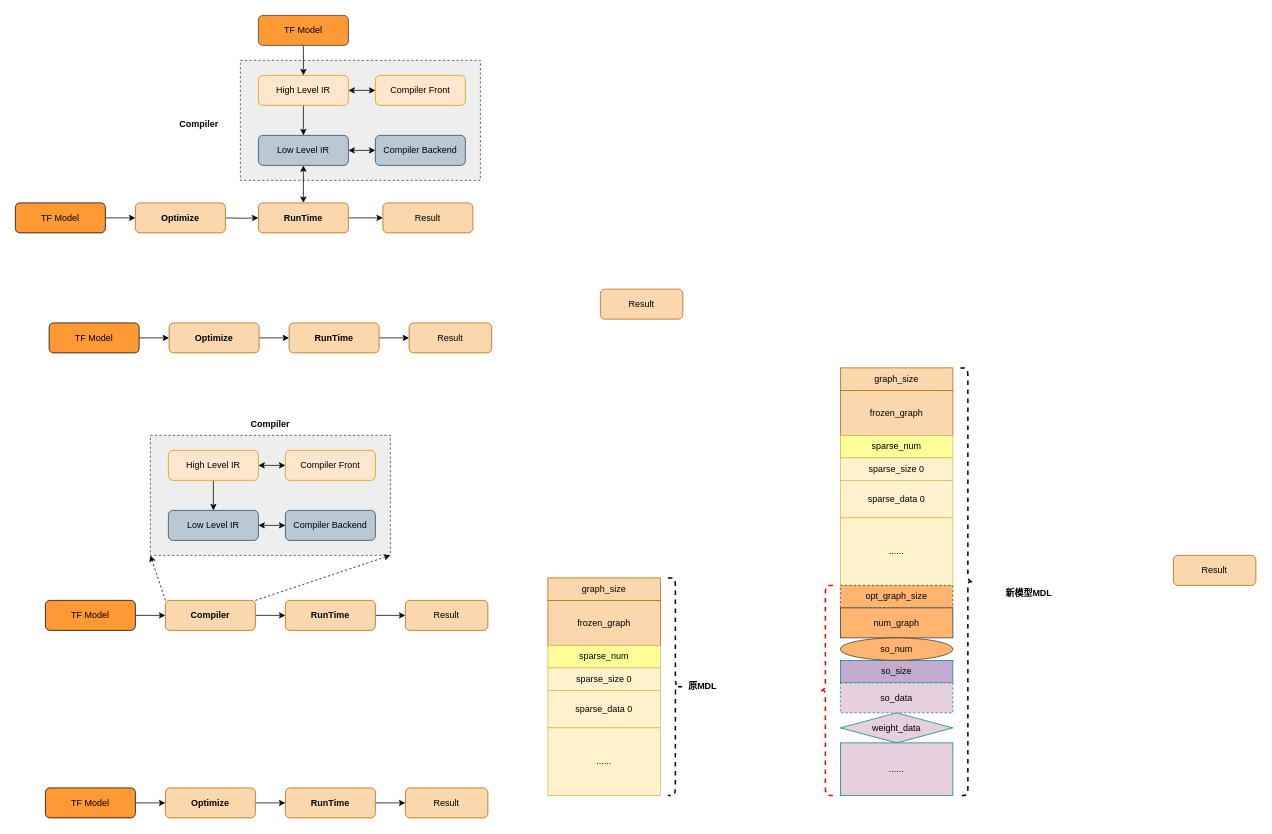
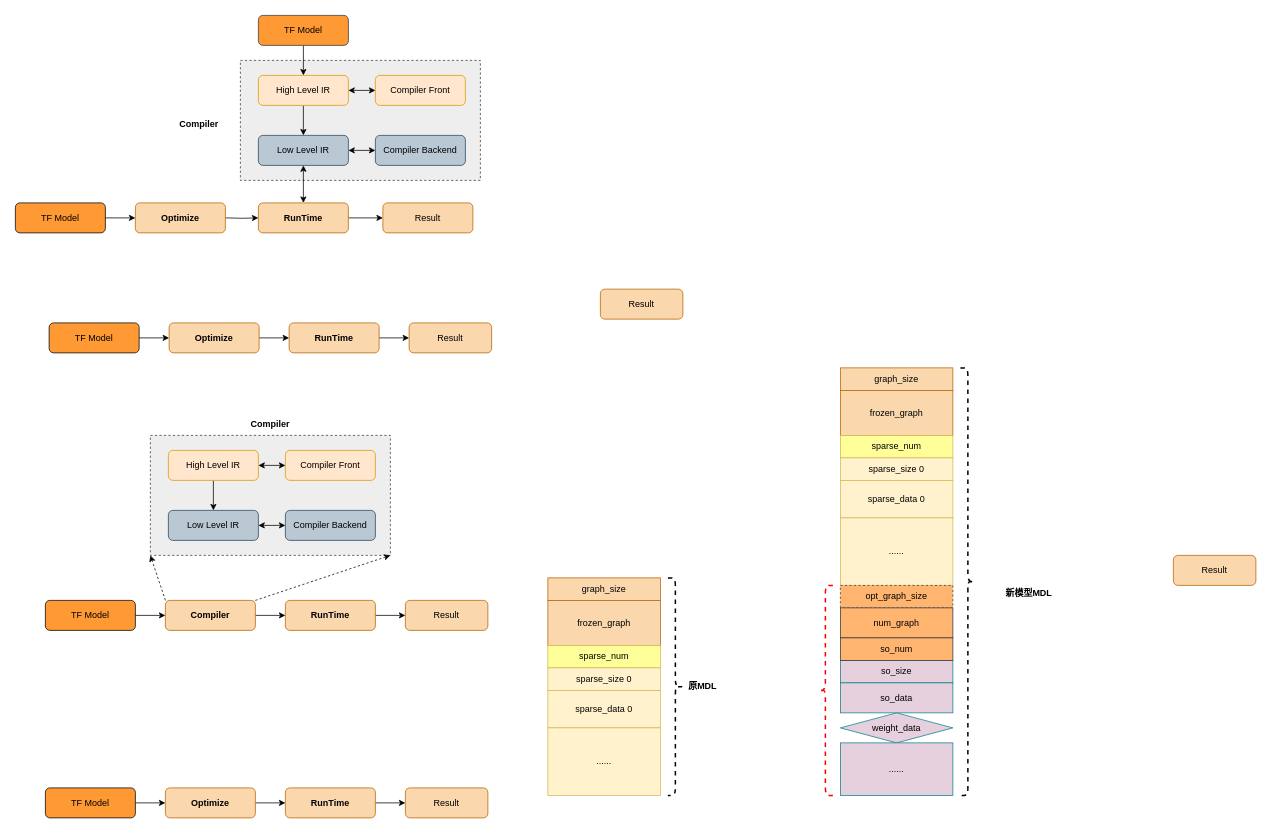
(897, 649) -> (897, 649)
(897, 672) -> (897, 672)
(897, 698) -> (897, 698)
